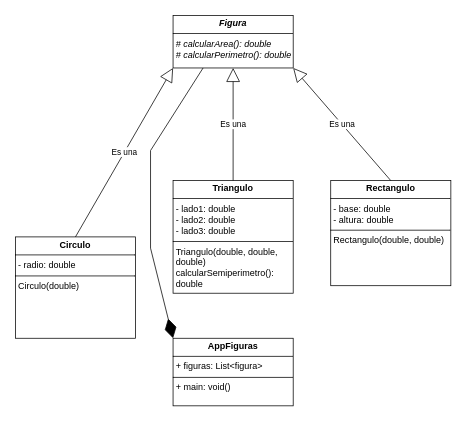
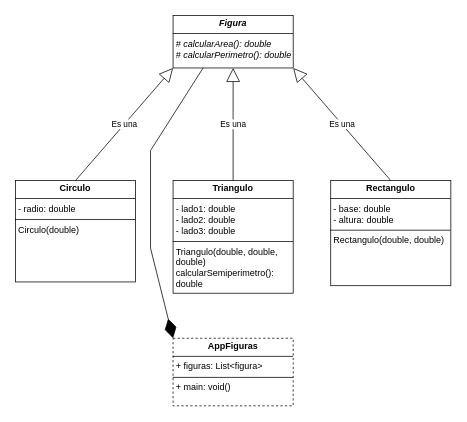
(75, 287) -> (75, 231)
(233, 372) -> (233, 372)
